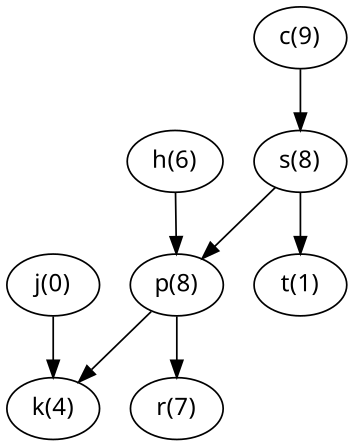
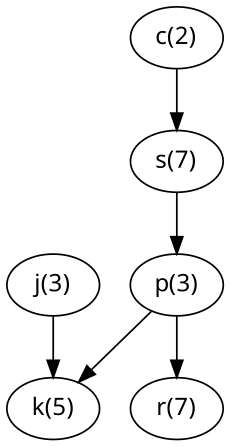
(300, 38) -> (177, 38)
(175, 161) -> none
(300, 161) -> (177, 161)
(53, 285) -> (53, 285)
(177, 285) -> (177, 285)
(300, 285) -> none
(53, 409) -> (53, 409)
